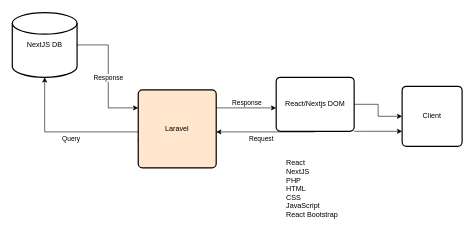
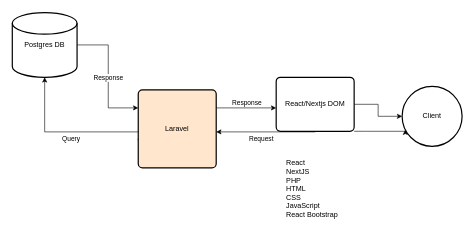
(45, 45) -> (45, 45)
(432, 116) -> (432, 116)
